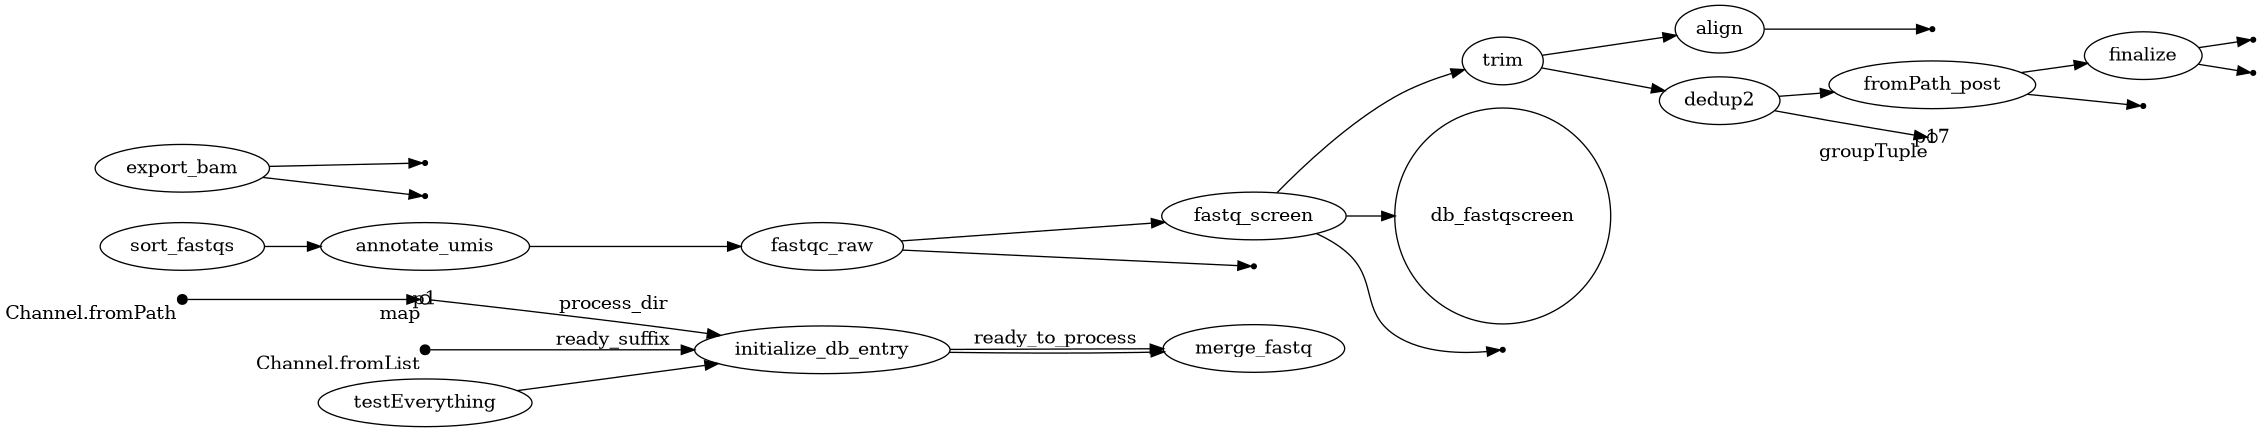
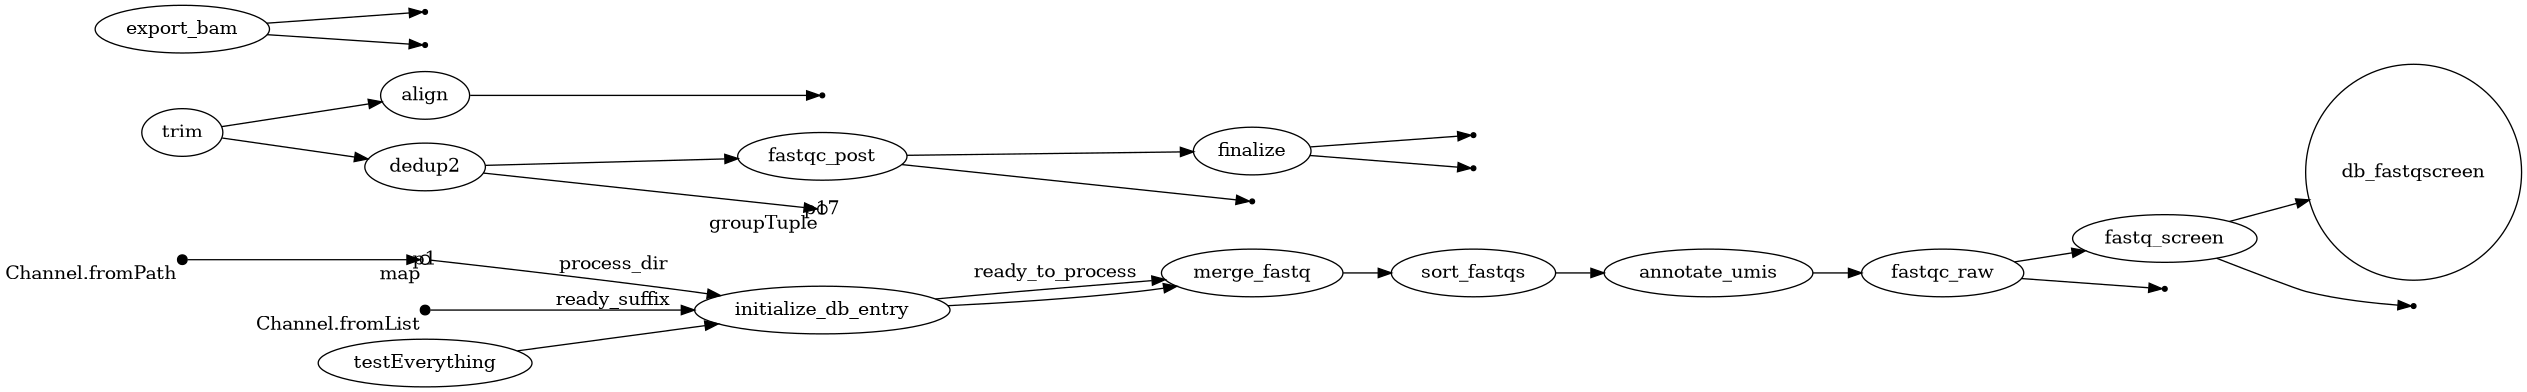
(1932, 85) -> (822, 156)
(1357, 122) -> none
none -> (1361, 273)
